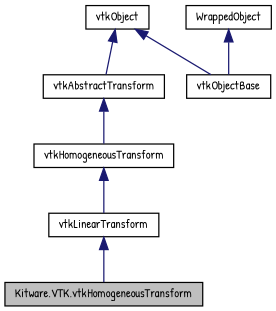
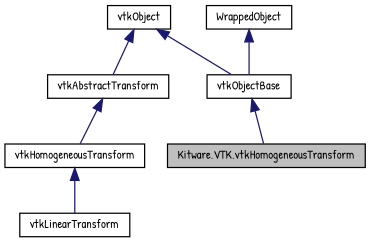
(104, 266) -> (259, 127)
